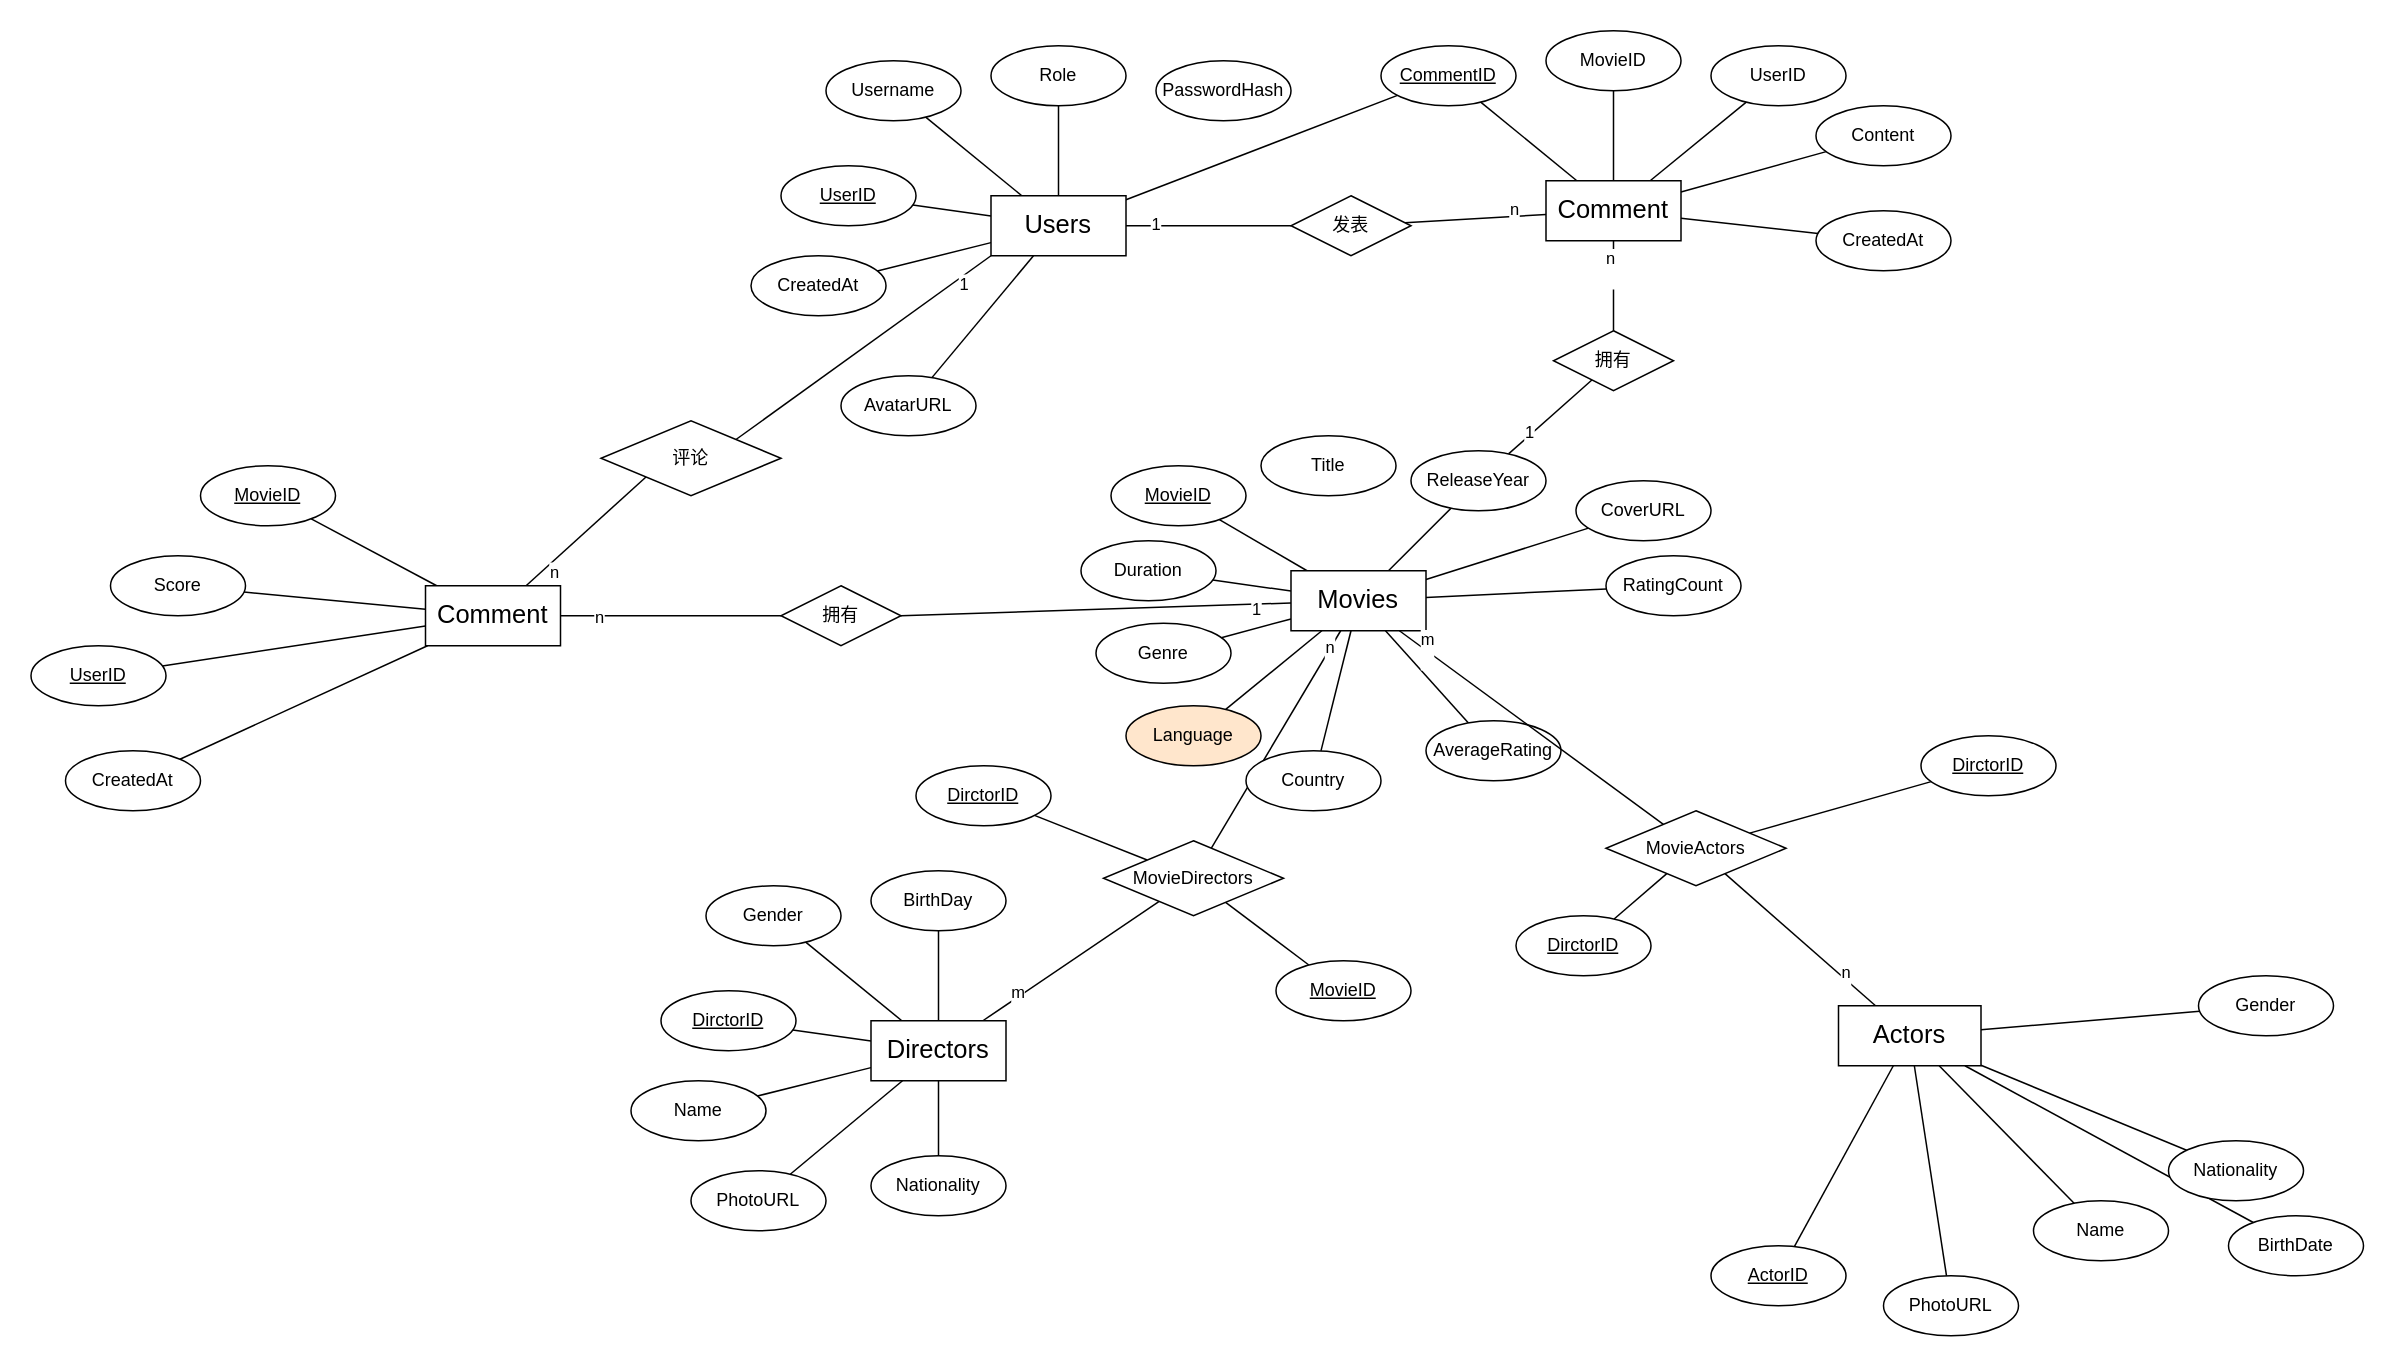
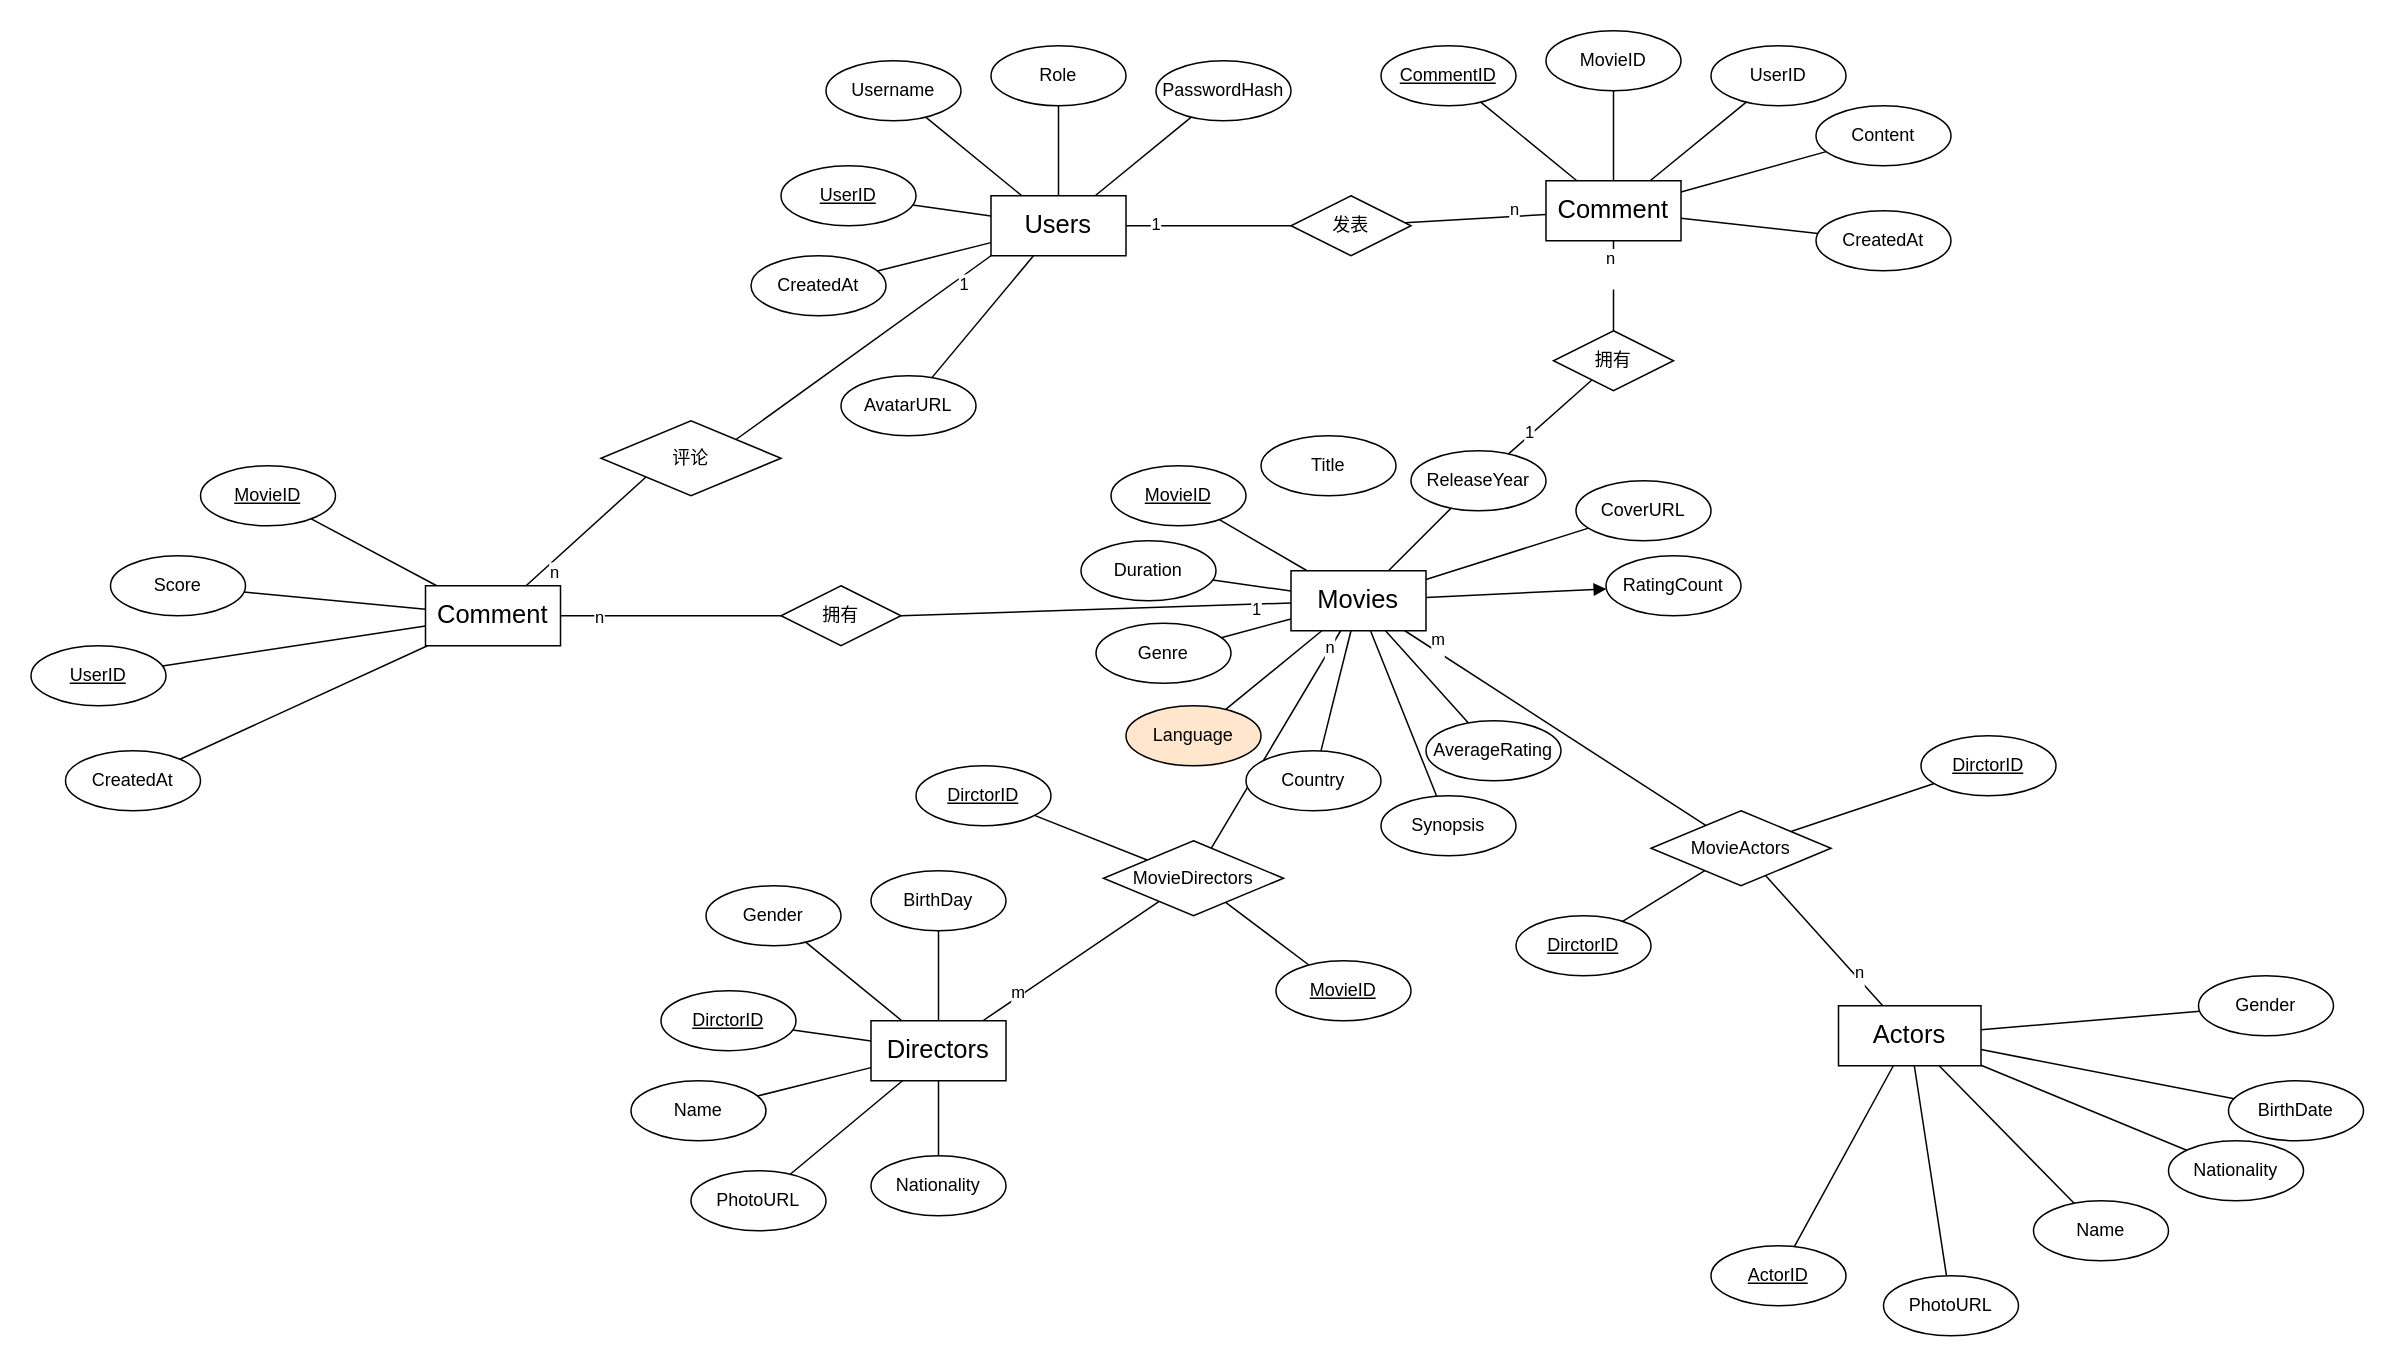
(1261, 148) -> (1143, 156)
(1598, 589) -> (1592, 590)
none -> (1403, 713)
none -> (1448, 826)
(1696, 848) -> (1741, 848)
(2296, 1246) -> (2296, 1111)
